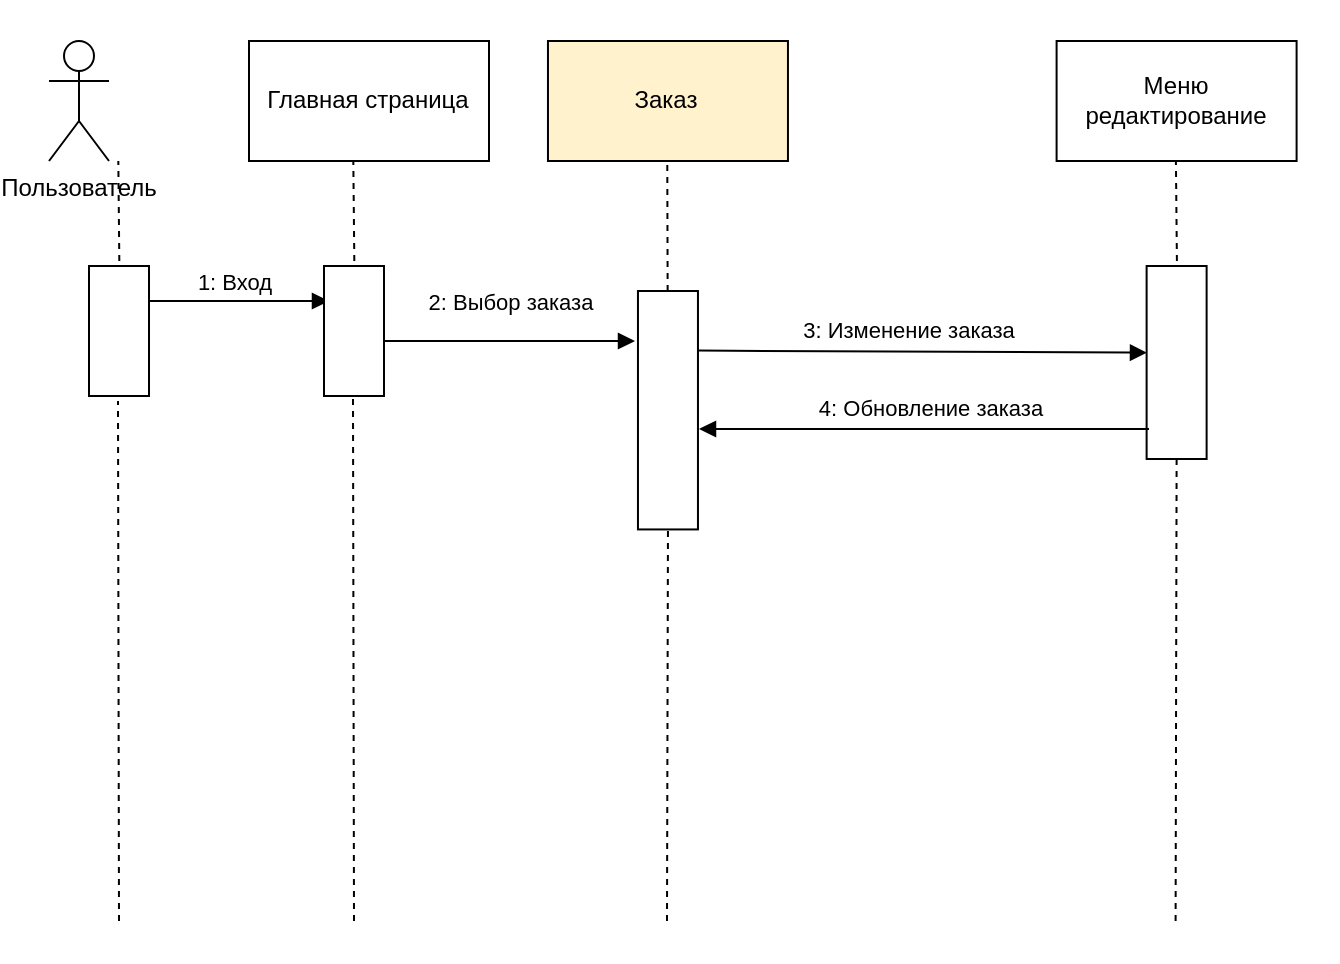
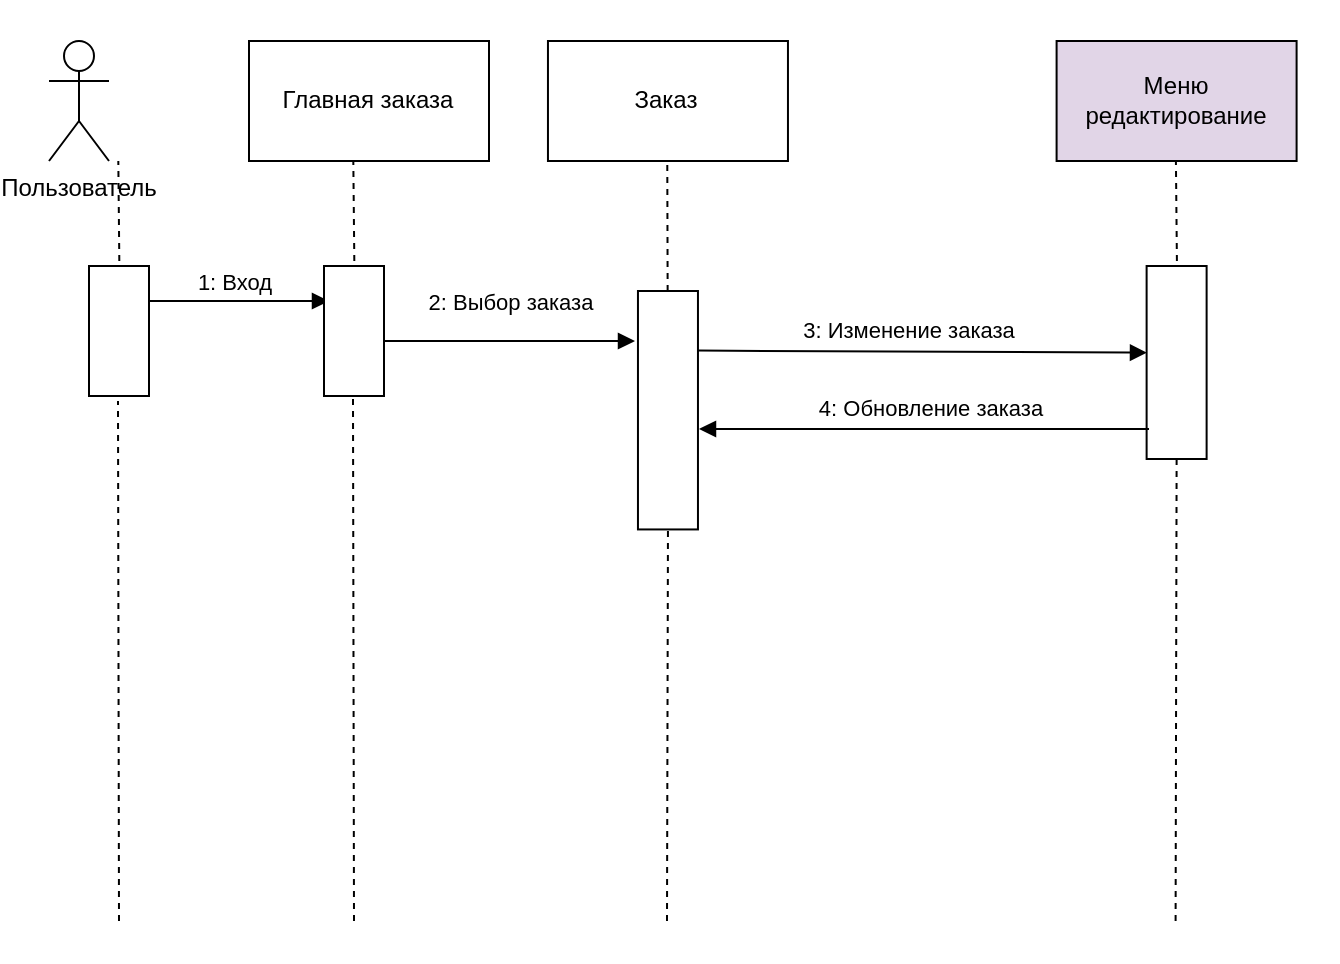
(369, 101) -> (369, 101)
(668, 101) -> (668, 101)
(1177, 101) -> (1177, 101)
